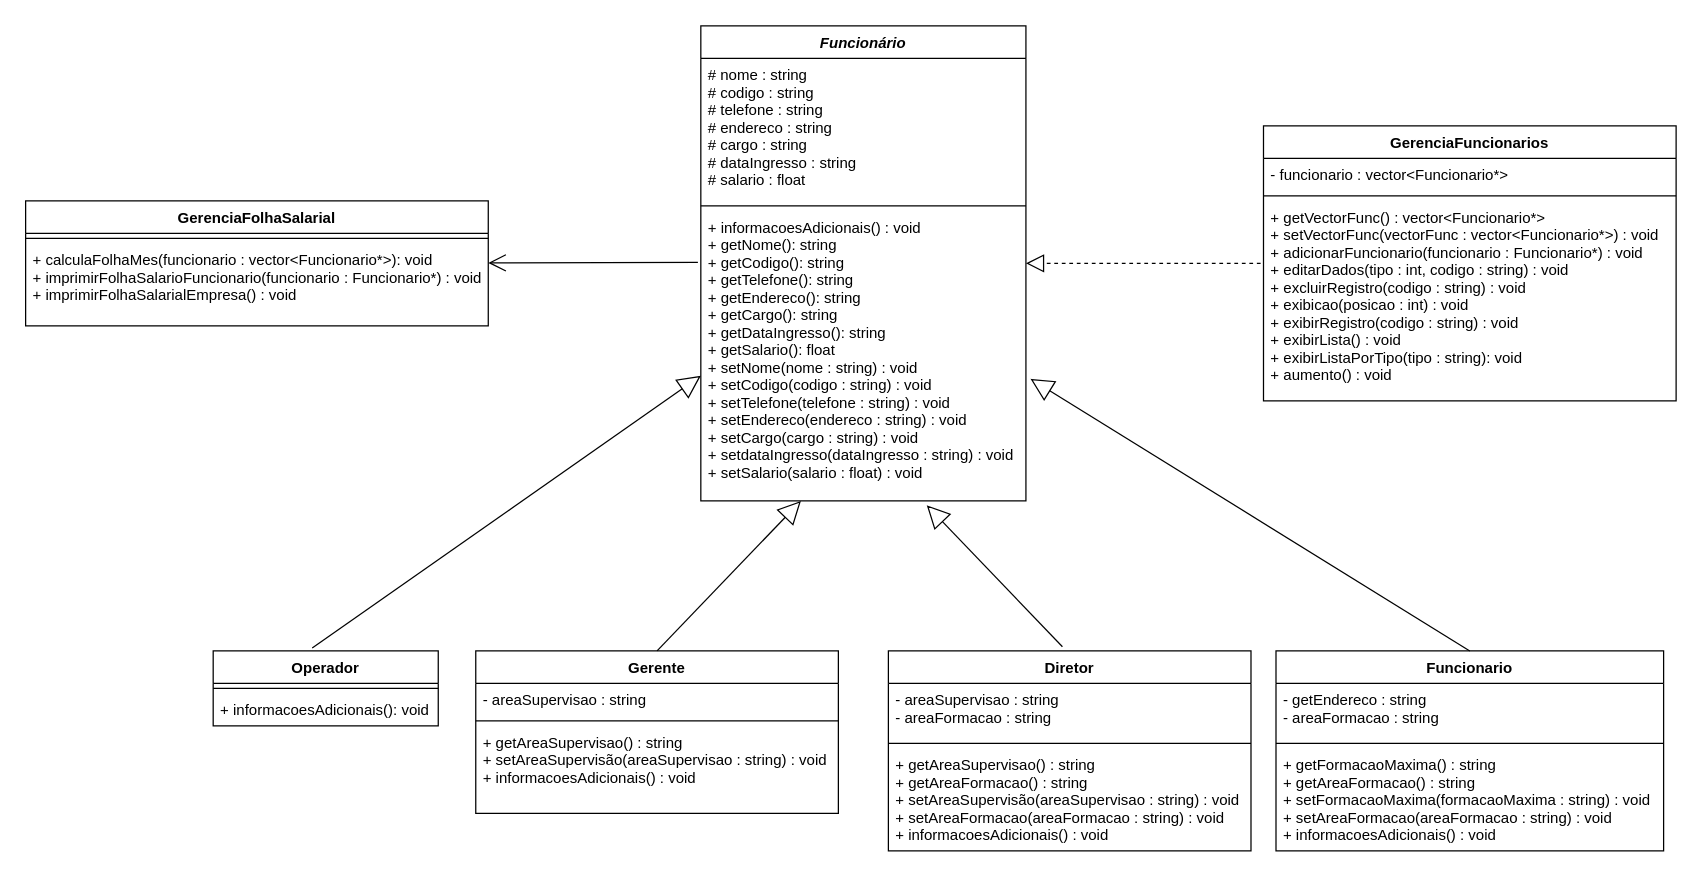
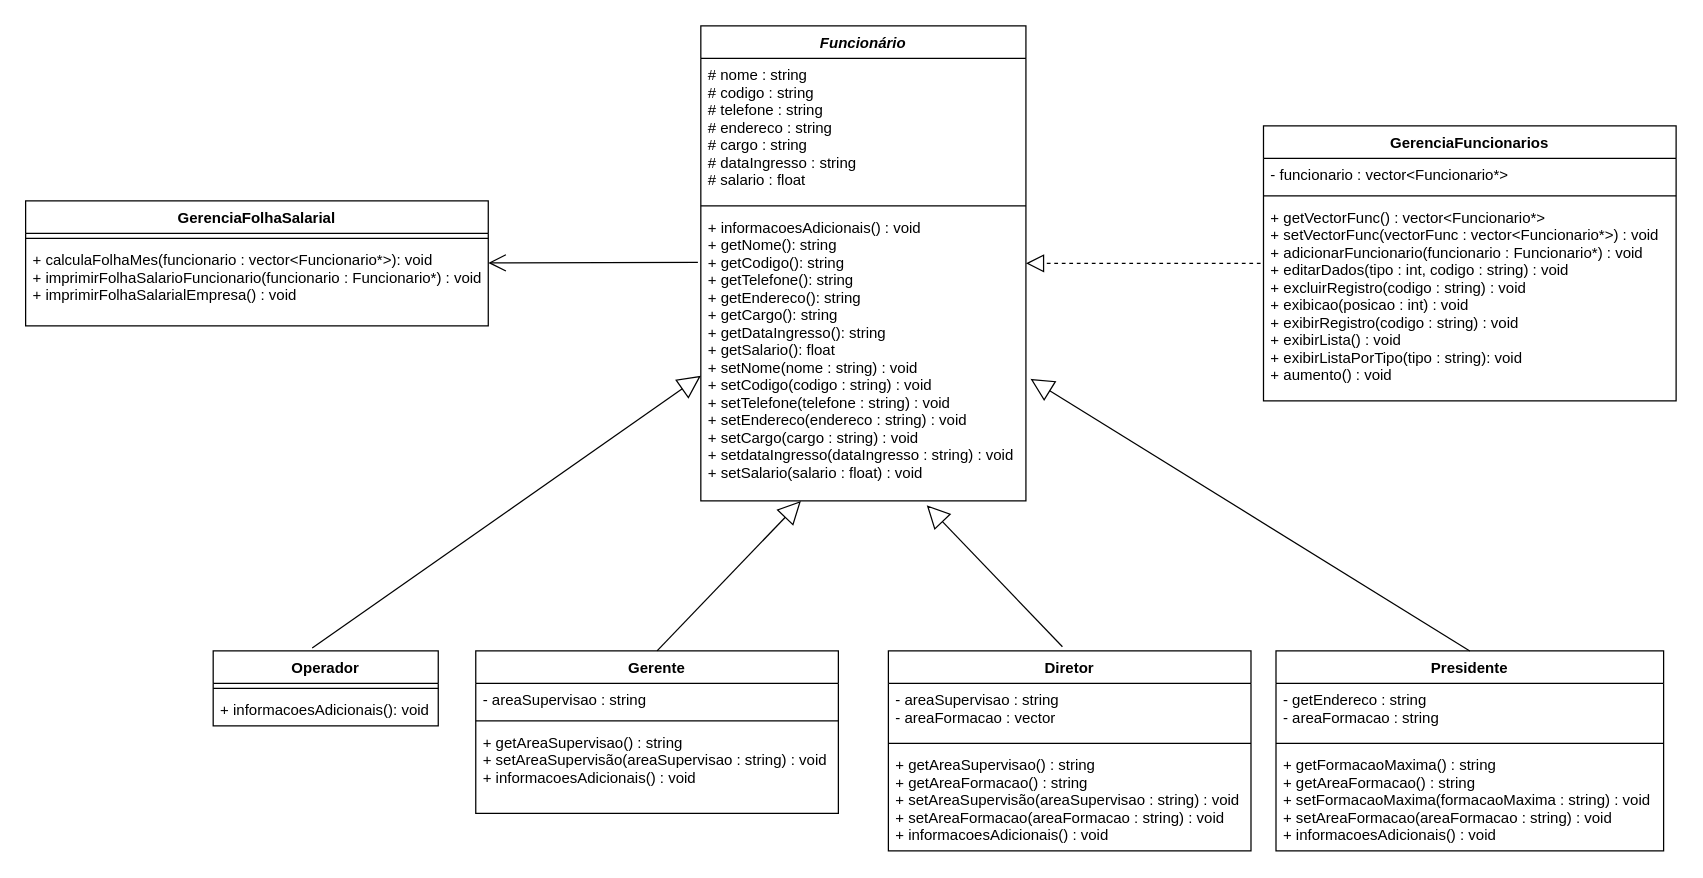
(1469, 668) -> (1469, 668)
(988, 700) -> (988, 700)
